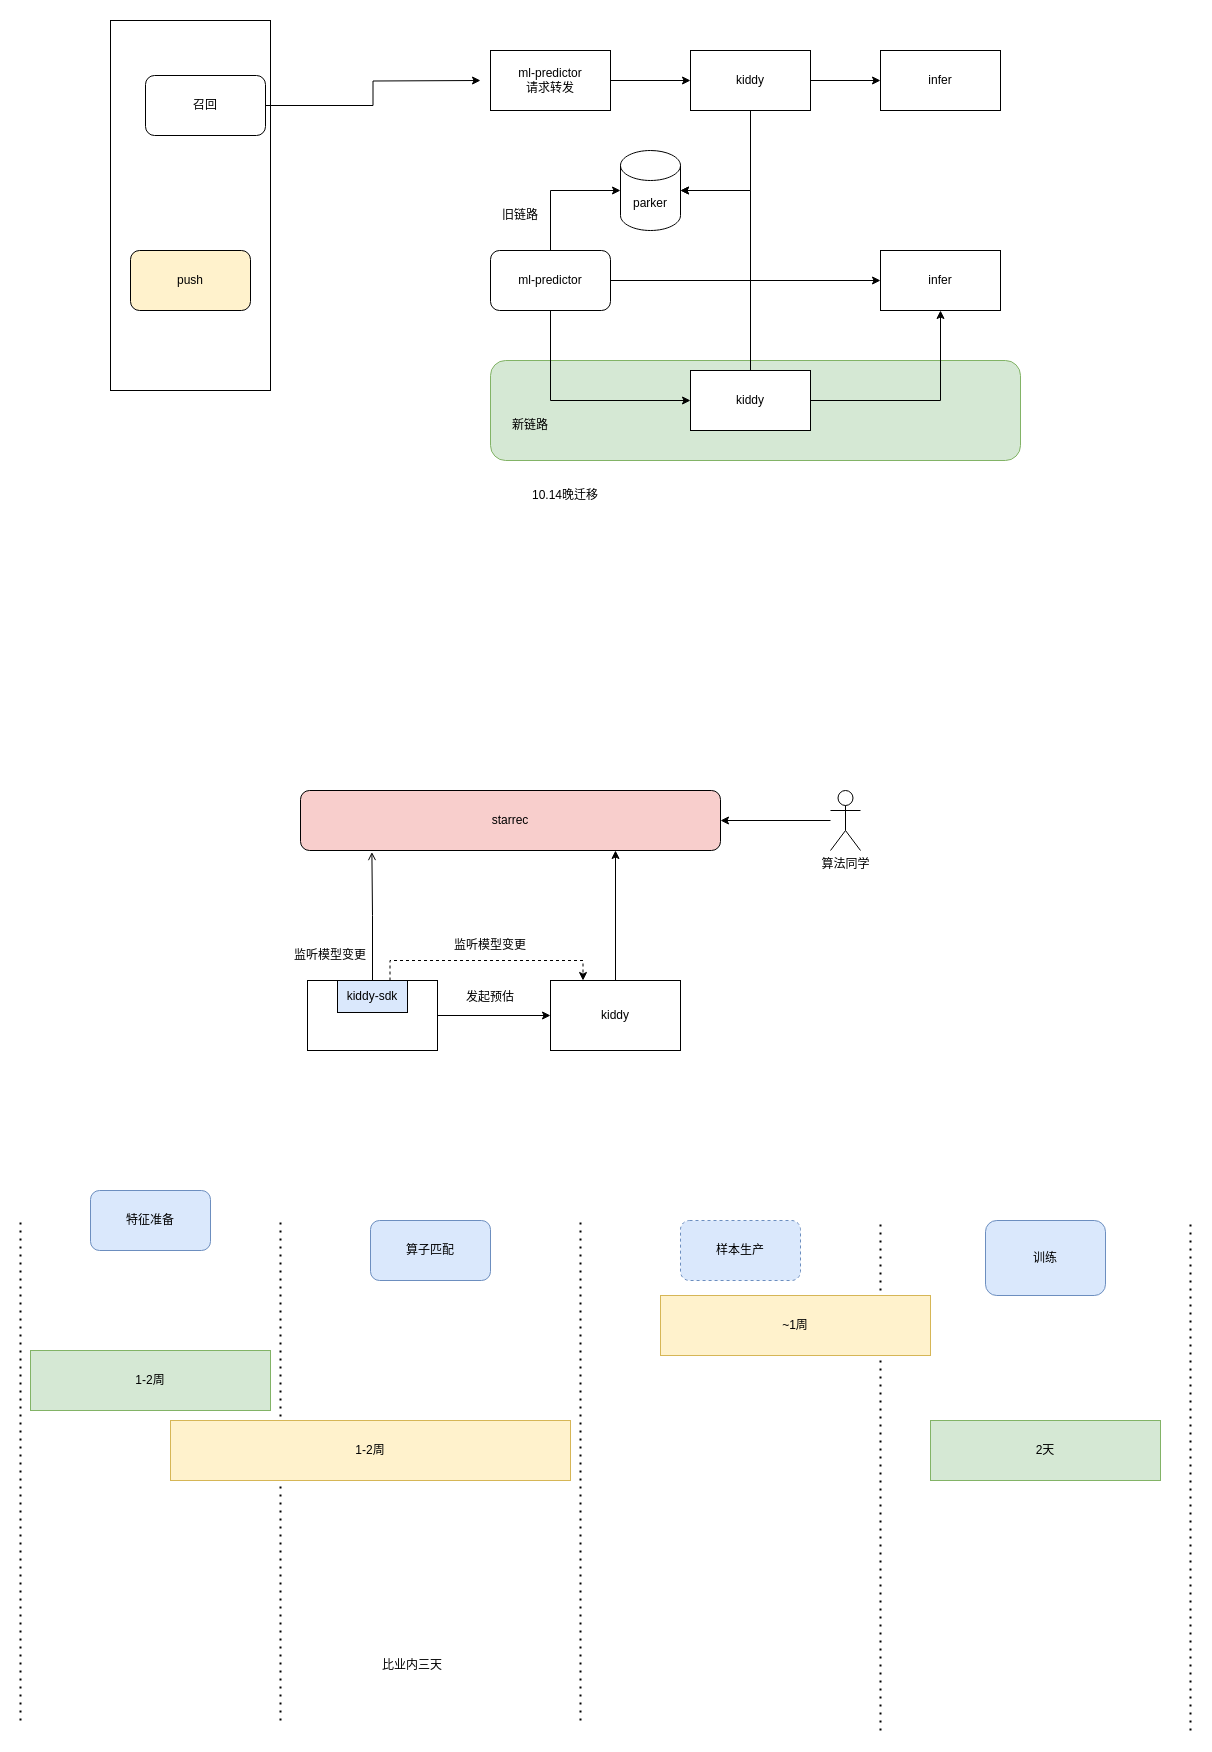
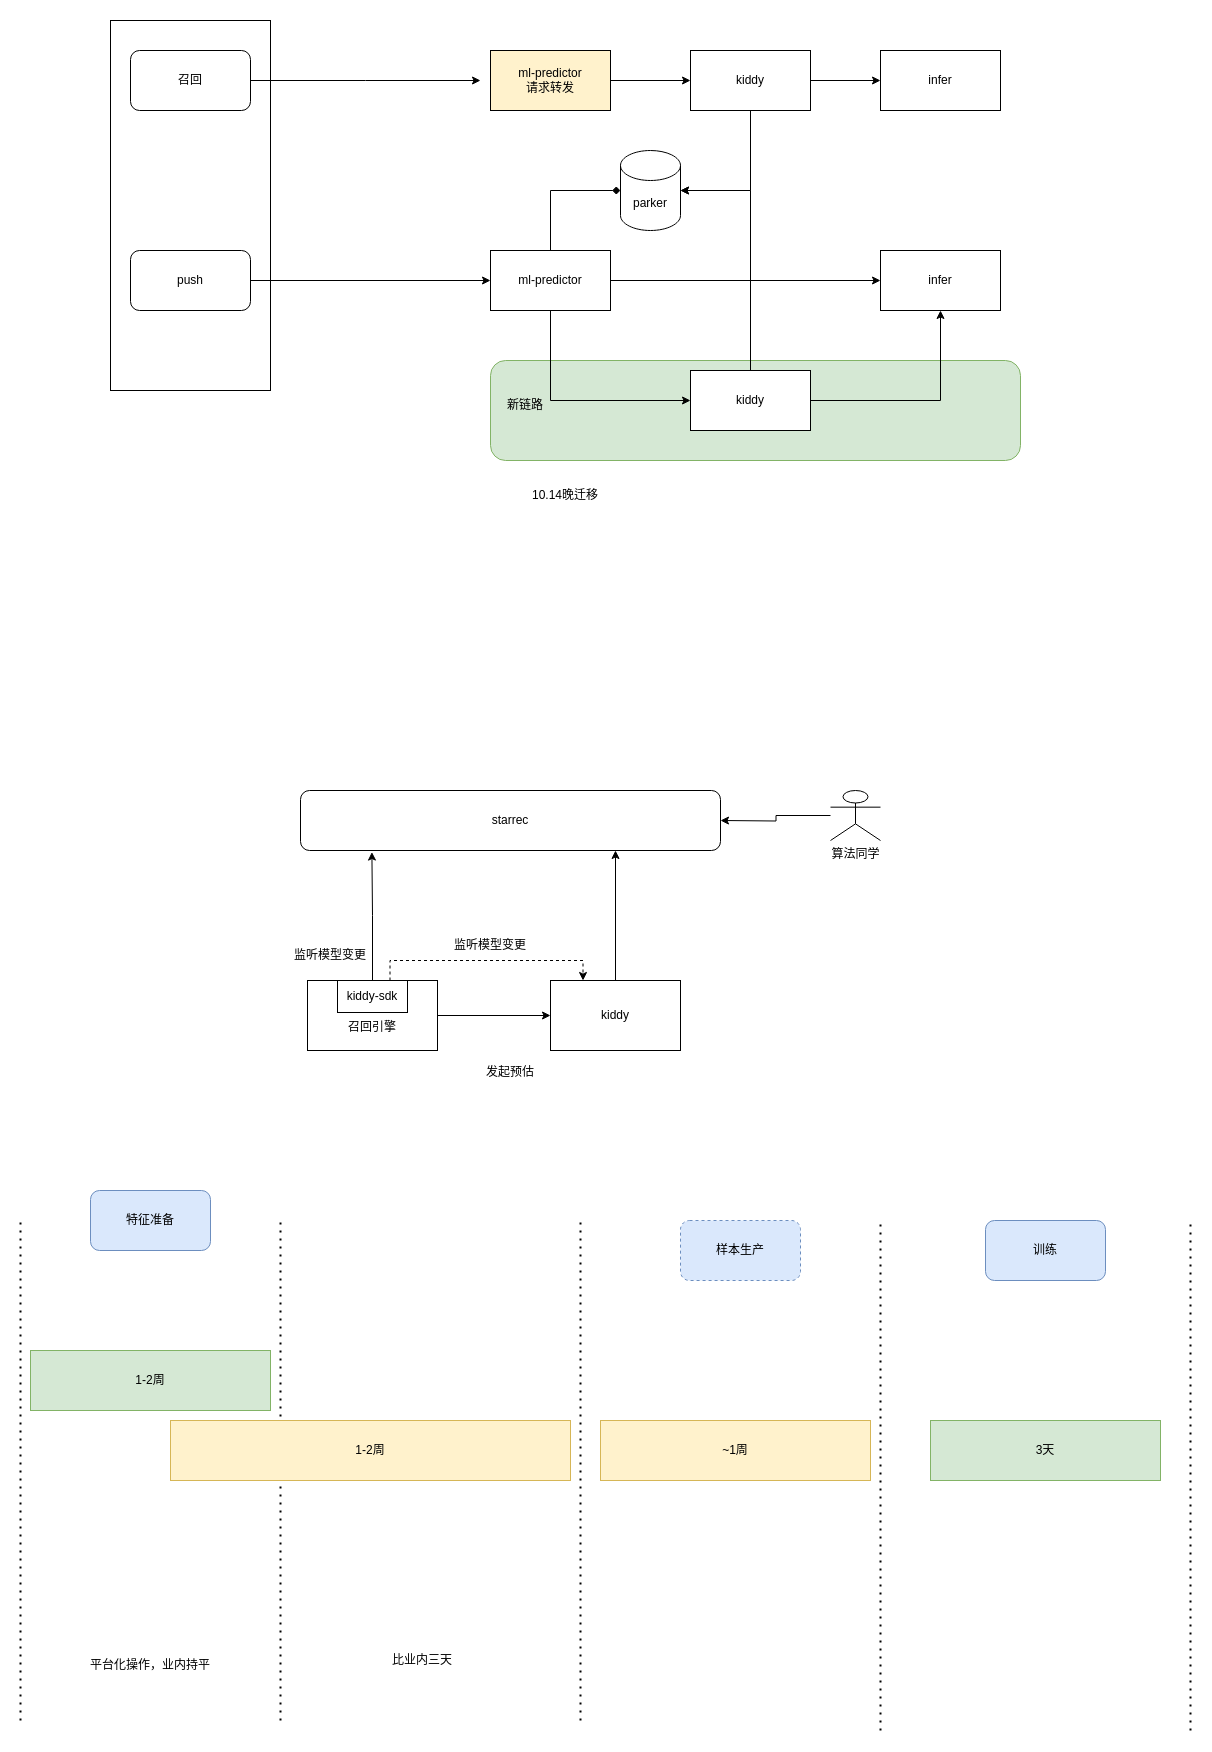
(551, 81) -> (551, 81)
(206, 106) -> (191, 81)
(612, 191) -> (612, 191)
(521, 216) -> none
(191, 281) -> (191, 281)
none -> (367, 281)
(551, 281) -> (551, 281)
(531, 426) -> (526, 406)
(511, 821) -> (511, 821)
(846, 821) -> (856, 816)
(372, 858) -> (372, 860)
(373, 997) -> (373, 997)
(491, 998) -> (511, 1073)
none -> (373, 1028)
(431, 1251) -> none
(1046, 1258) -> (1046, 1251)
(796, 1326) -> (736, 1451)
(1046, 1451) -> (1046, 1451)
none -> (151, 1666)
(413, 1666) -> (423, 1661)
